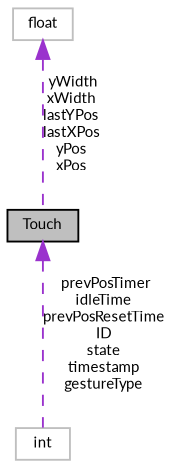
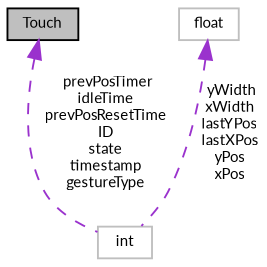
(43, 135) -> (186, 148)
